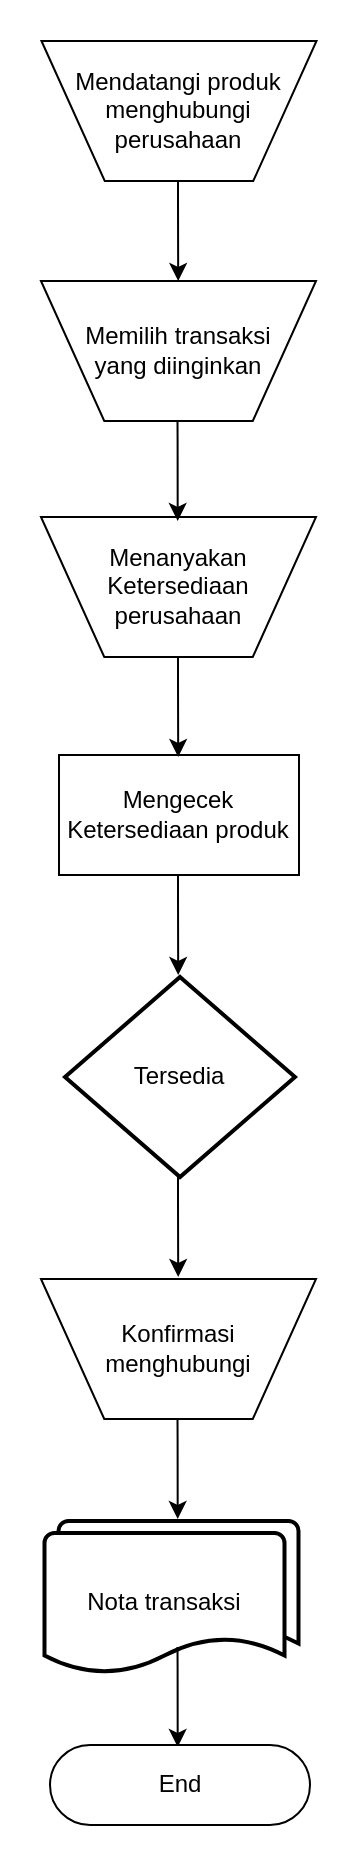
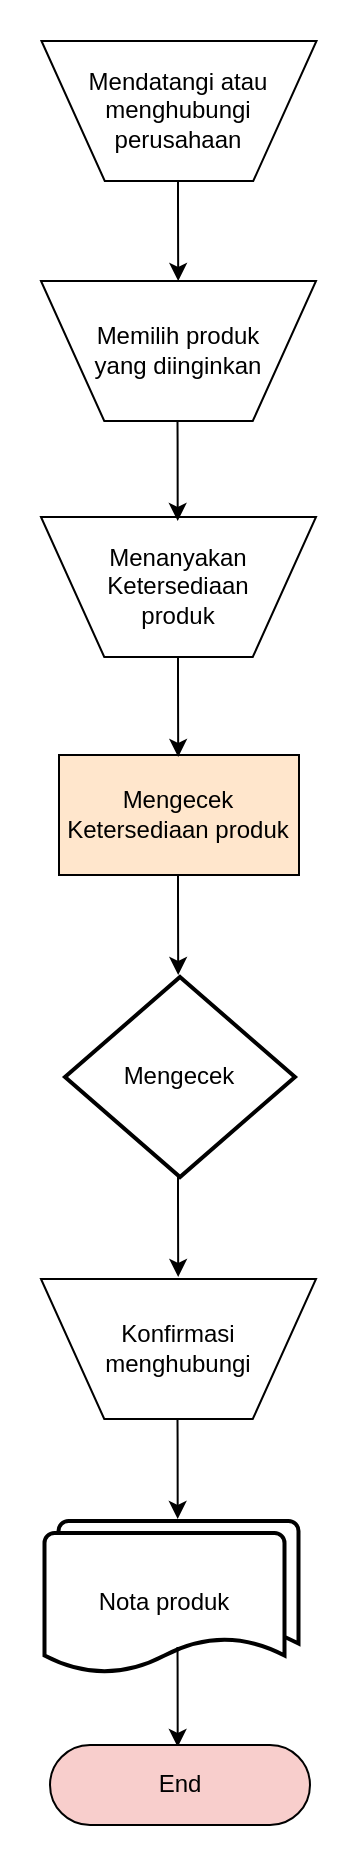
(179, 111) -> (179, 111)
(179, 351) -> (179, 351)
(179, 587) -> (179, 587)
(179, 815) -> (179, 815)
(180, 1077) -> (180, 1077)
(165, 1603) -> (165, 1603)
(180, 1785) -> (180, 1785)
